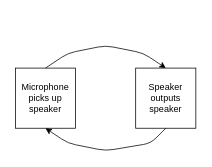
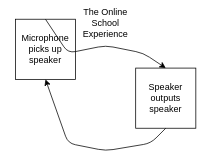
none -> (105, 23)
(45, 98) -> (45, 49)
